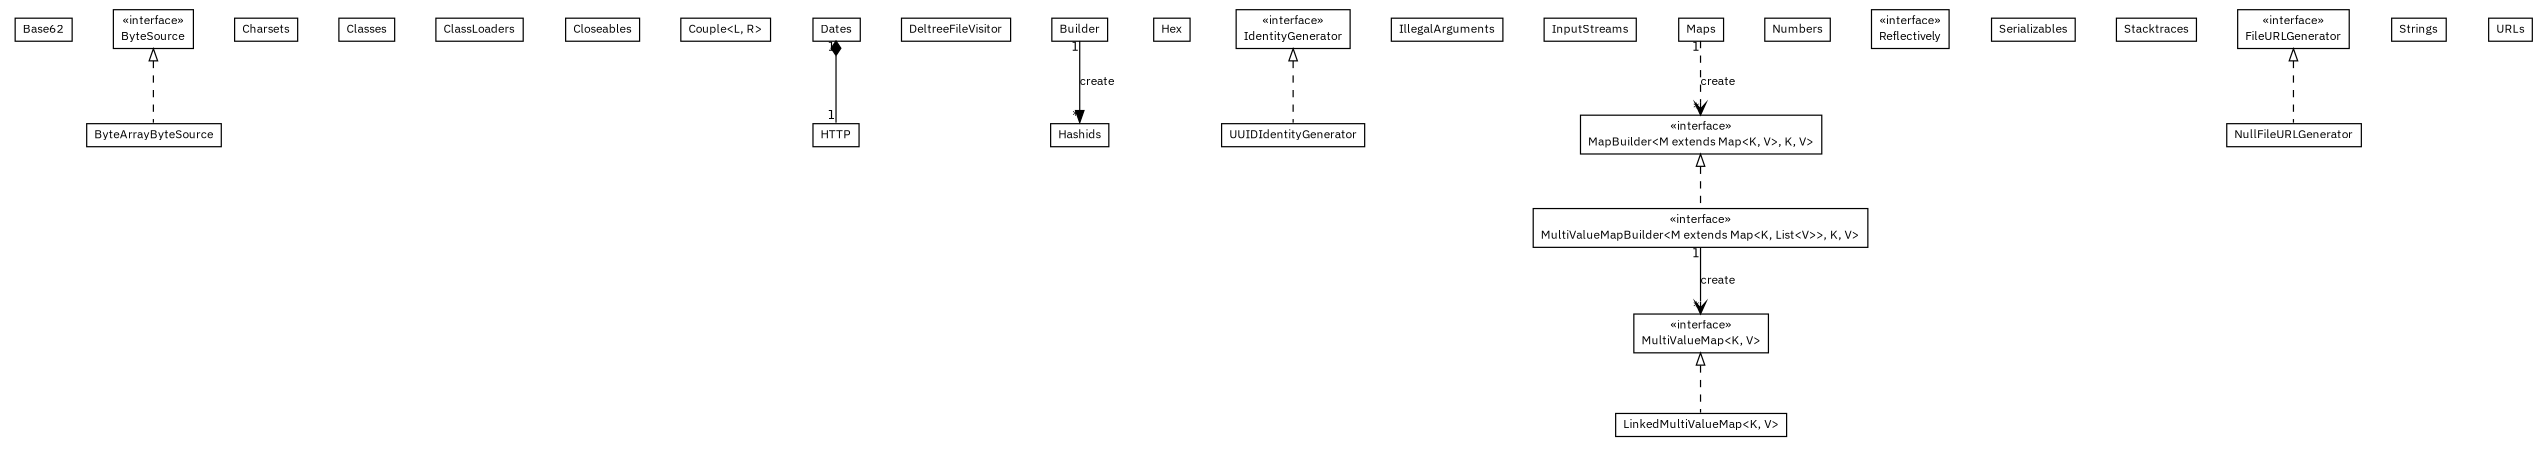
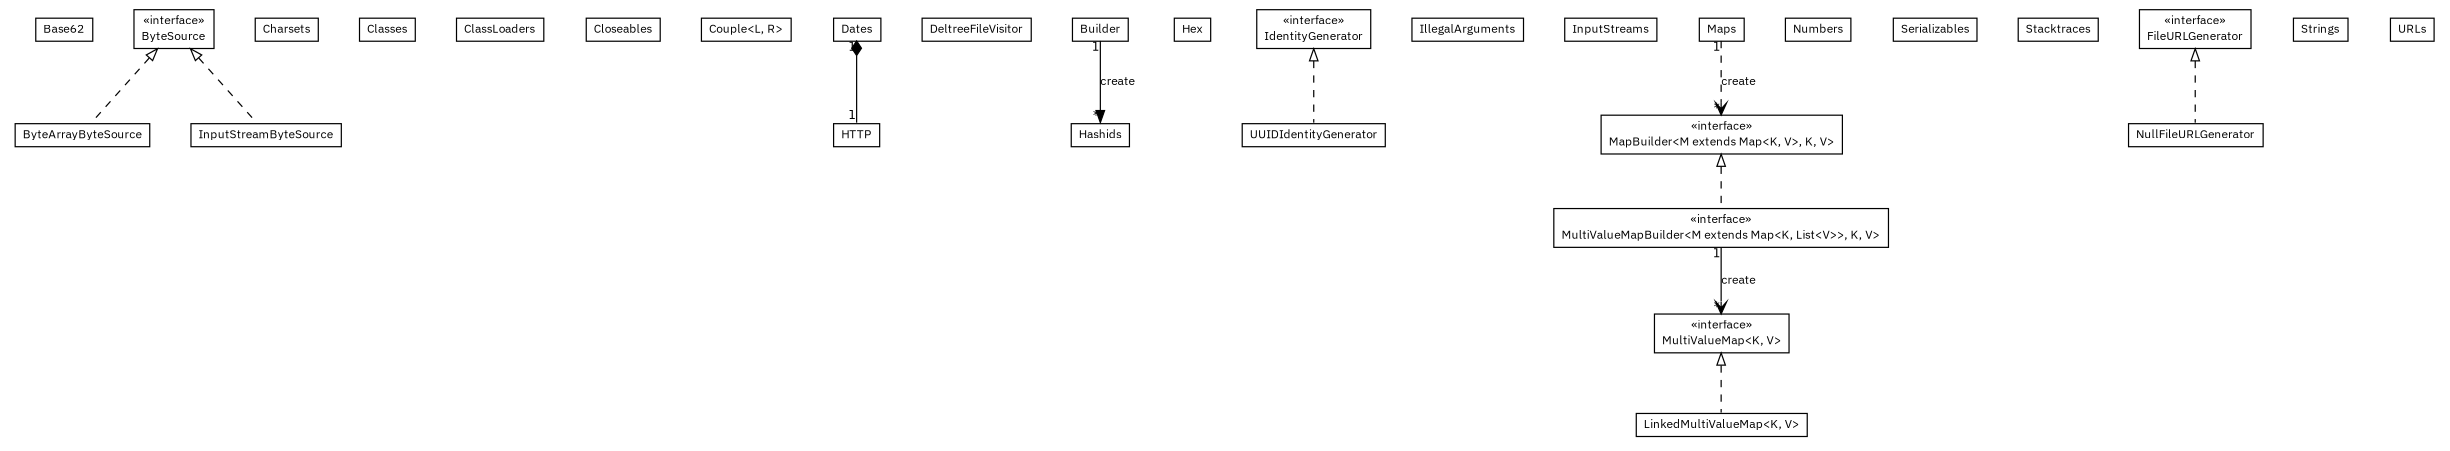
(1910, 29) -> none
none -> (266, 135)
